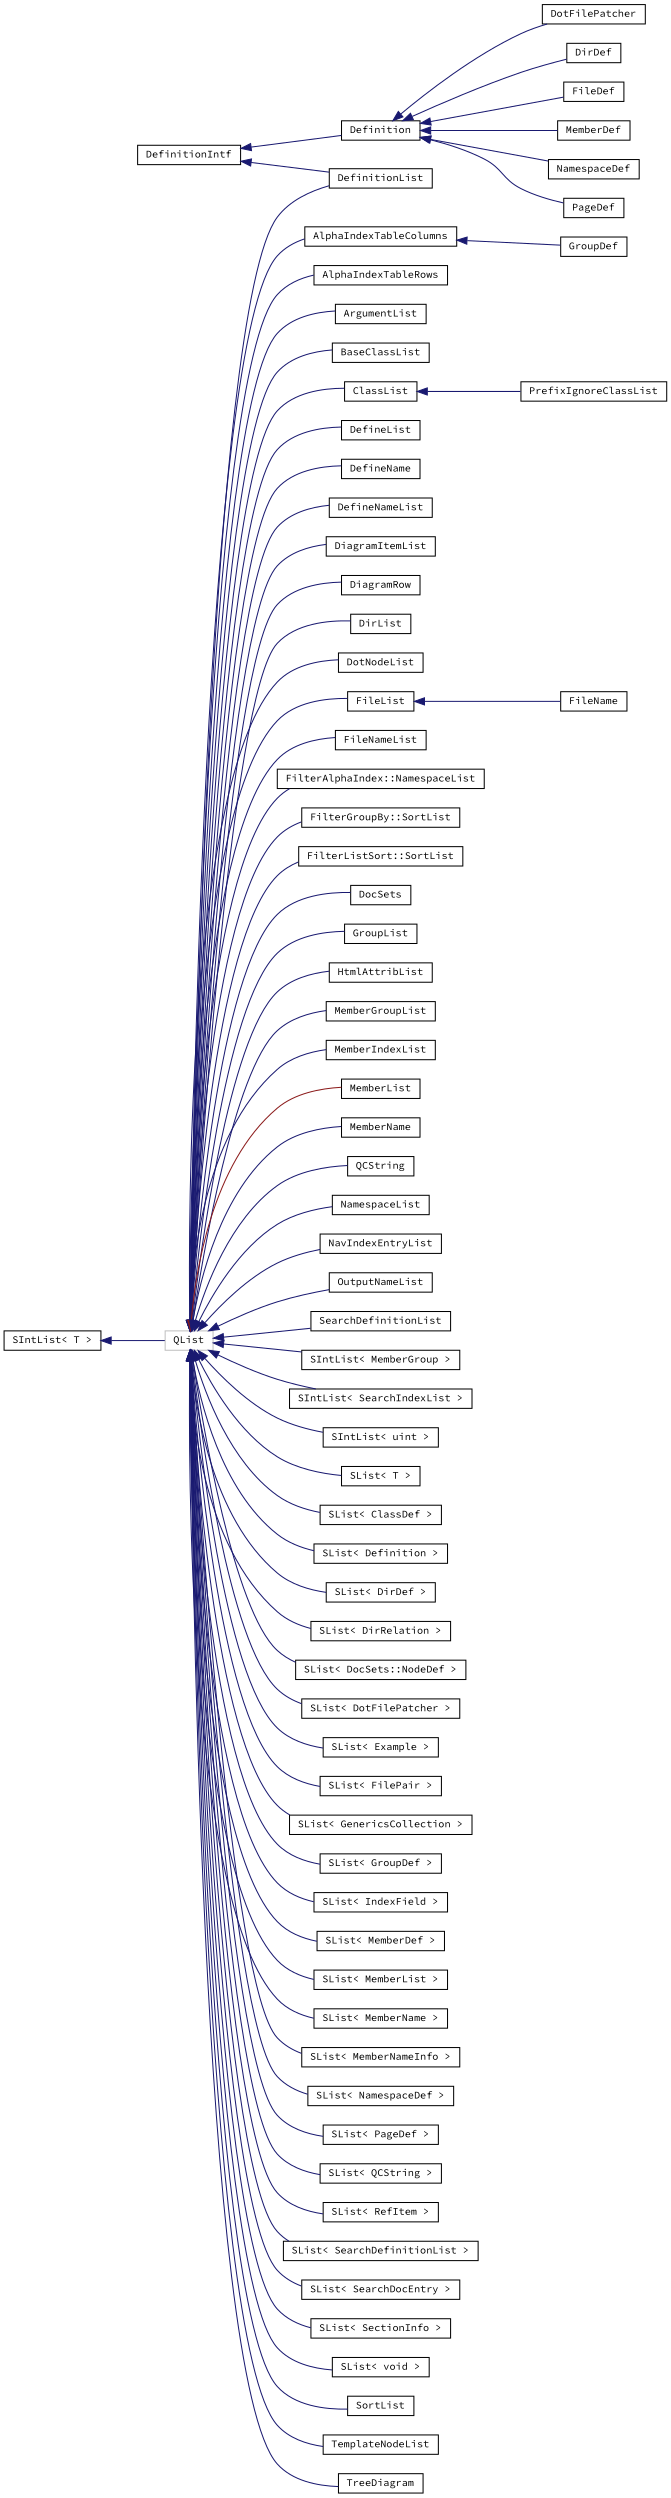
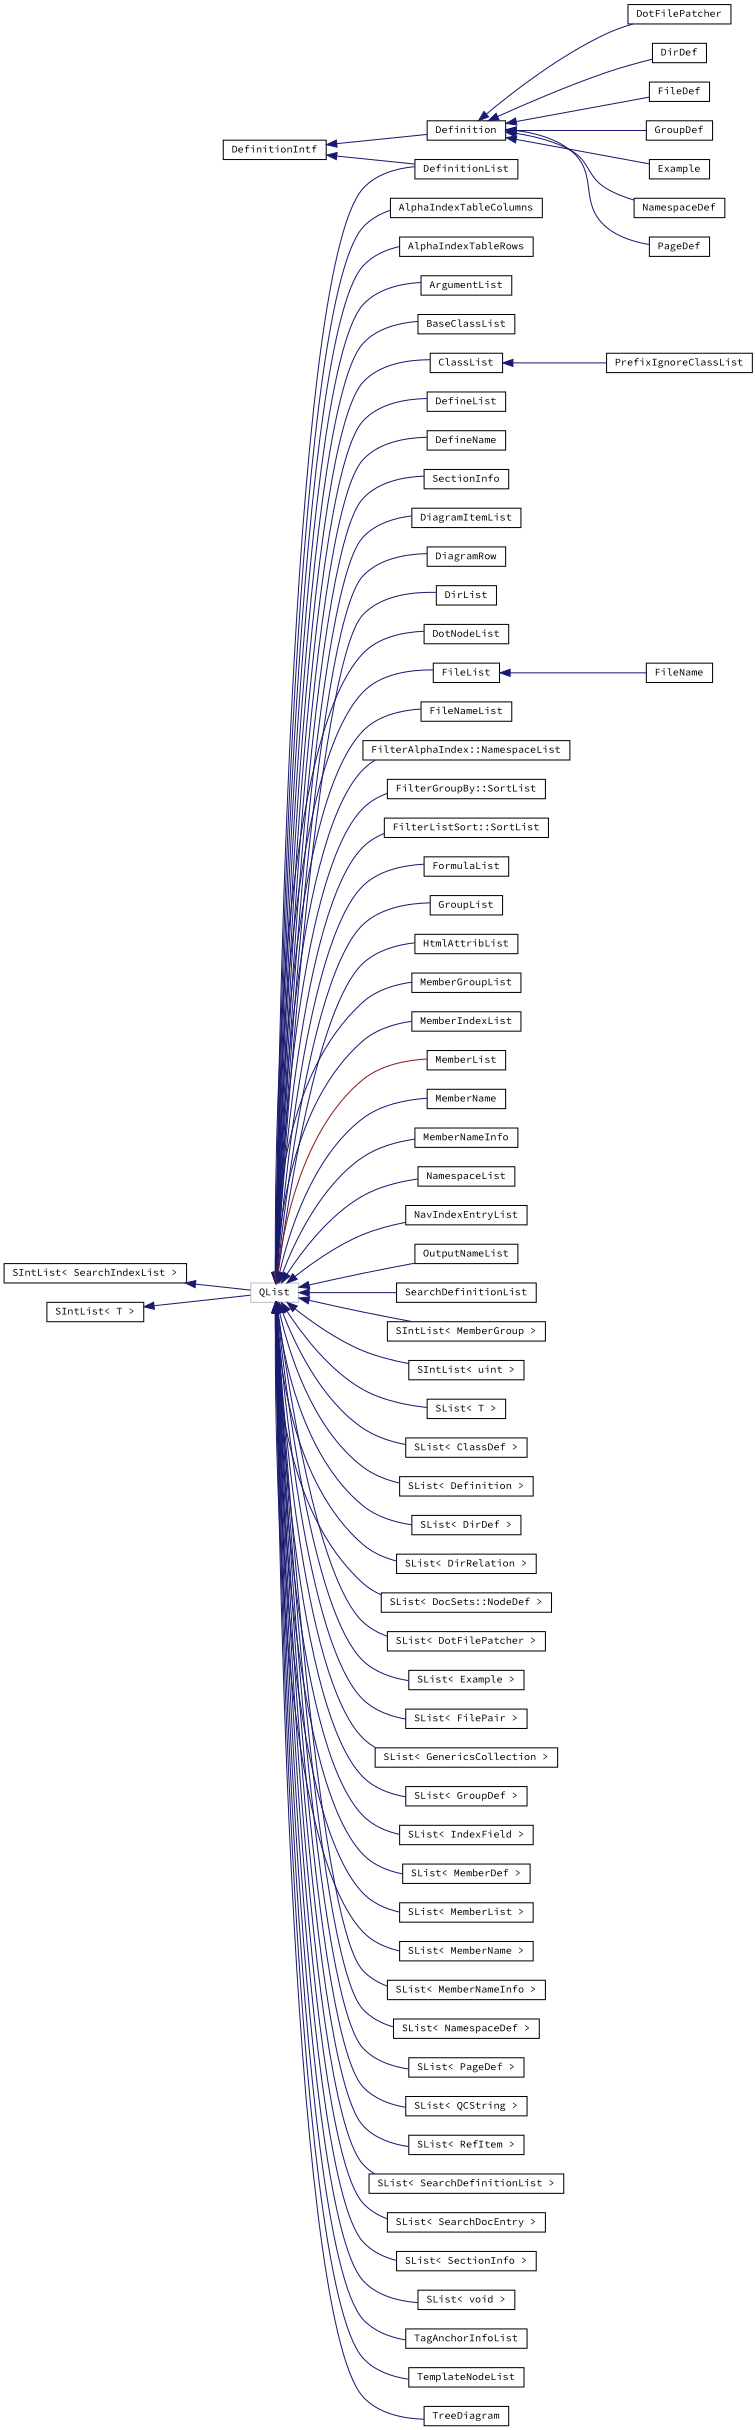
(594, 130) -> (679, 169)
(514, 243) -> (581, 130)
(381, 508) -> (466, 479)
(381, 895) -> (466, 867)
(381, 1166) -> (466, 1138)
(266, 1375) -> (223, 1287)
(381, 2406) -> (466, 2339)
